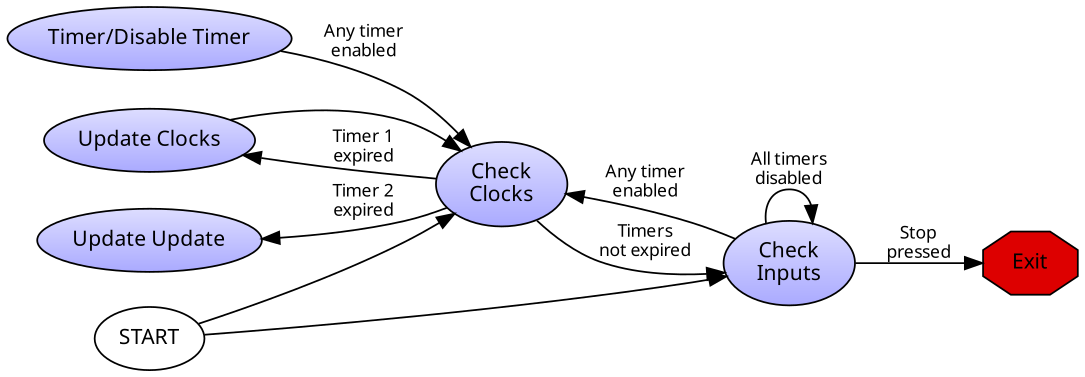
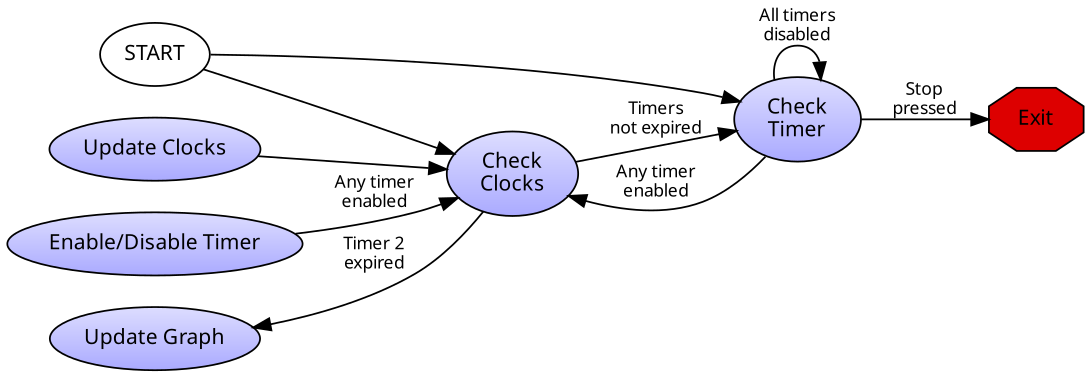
(150, 39) -> (155, 244)
(349, 170) -> none
(150, 240) -> (155, 339)
(789, 263) -> (798, 119)
